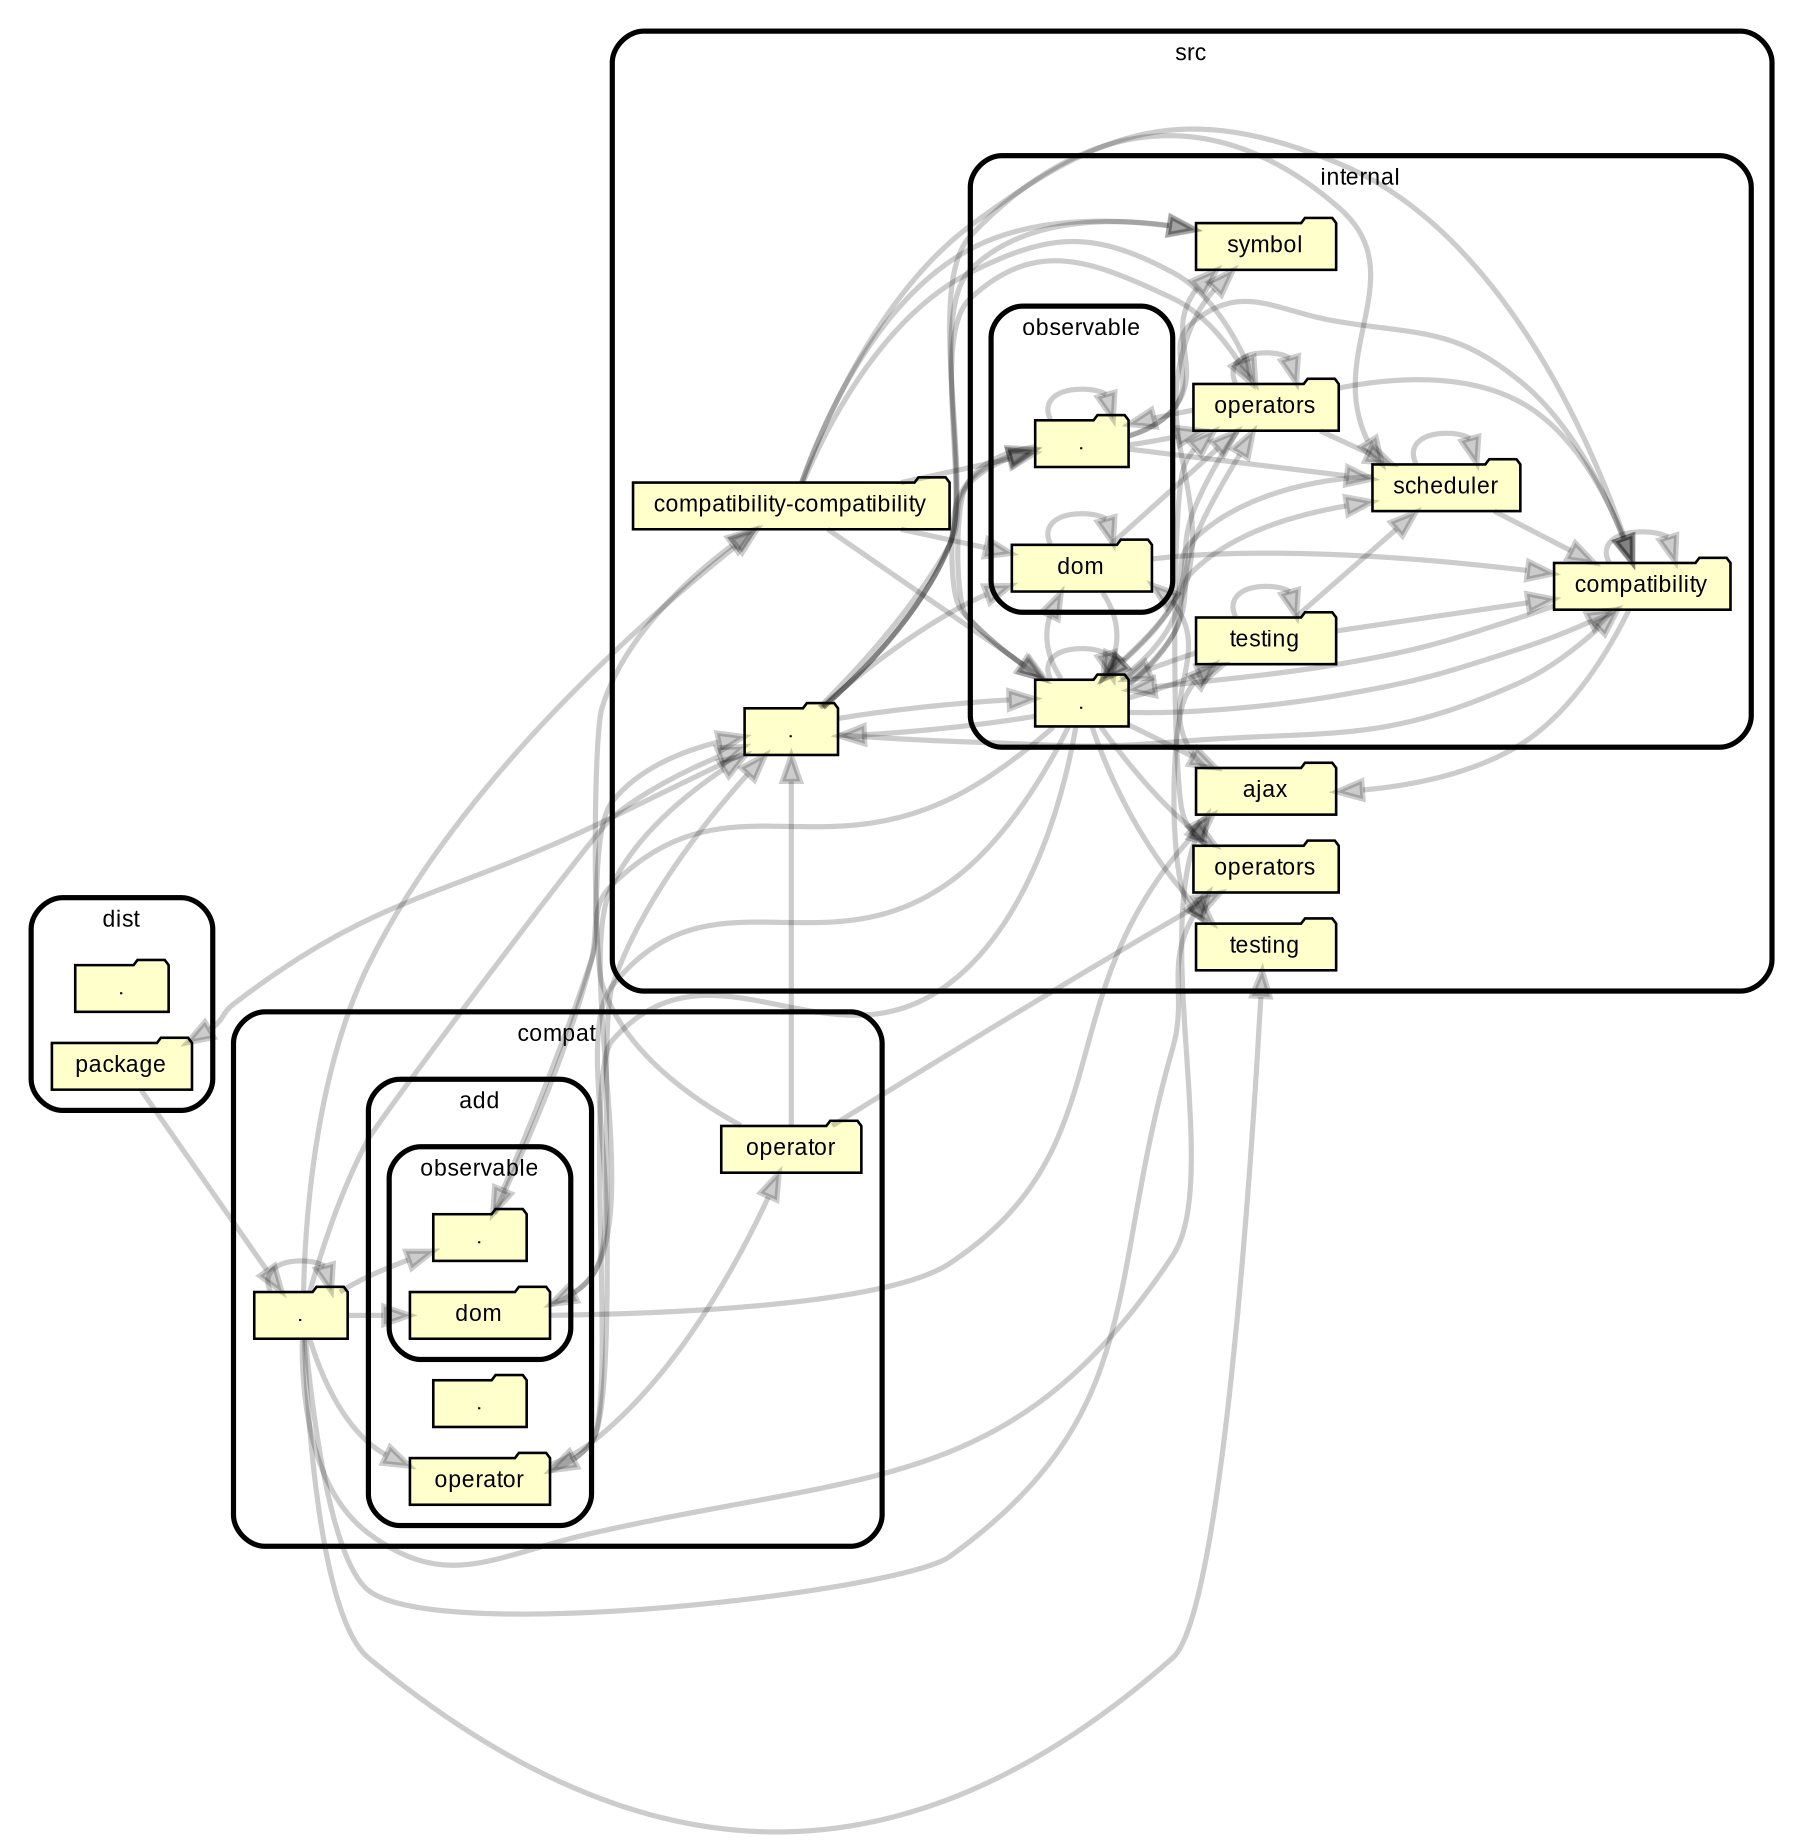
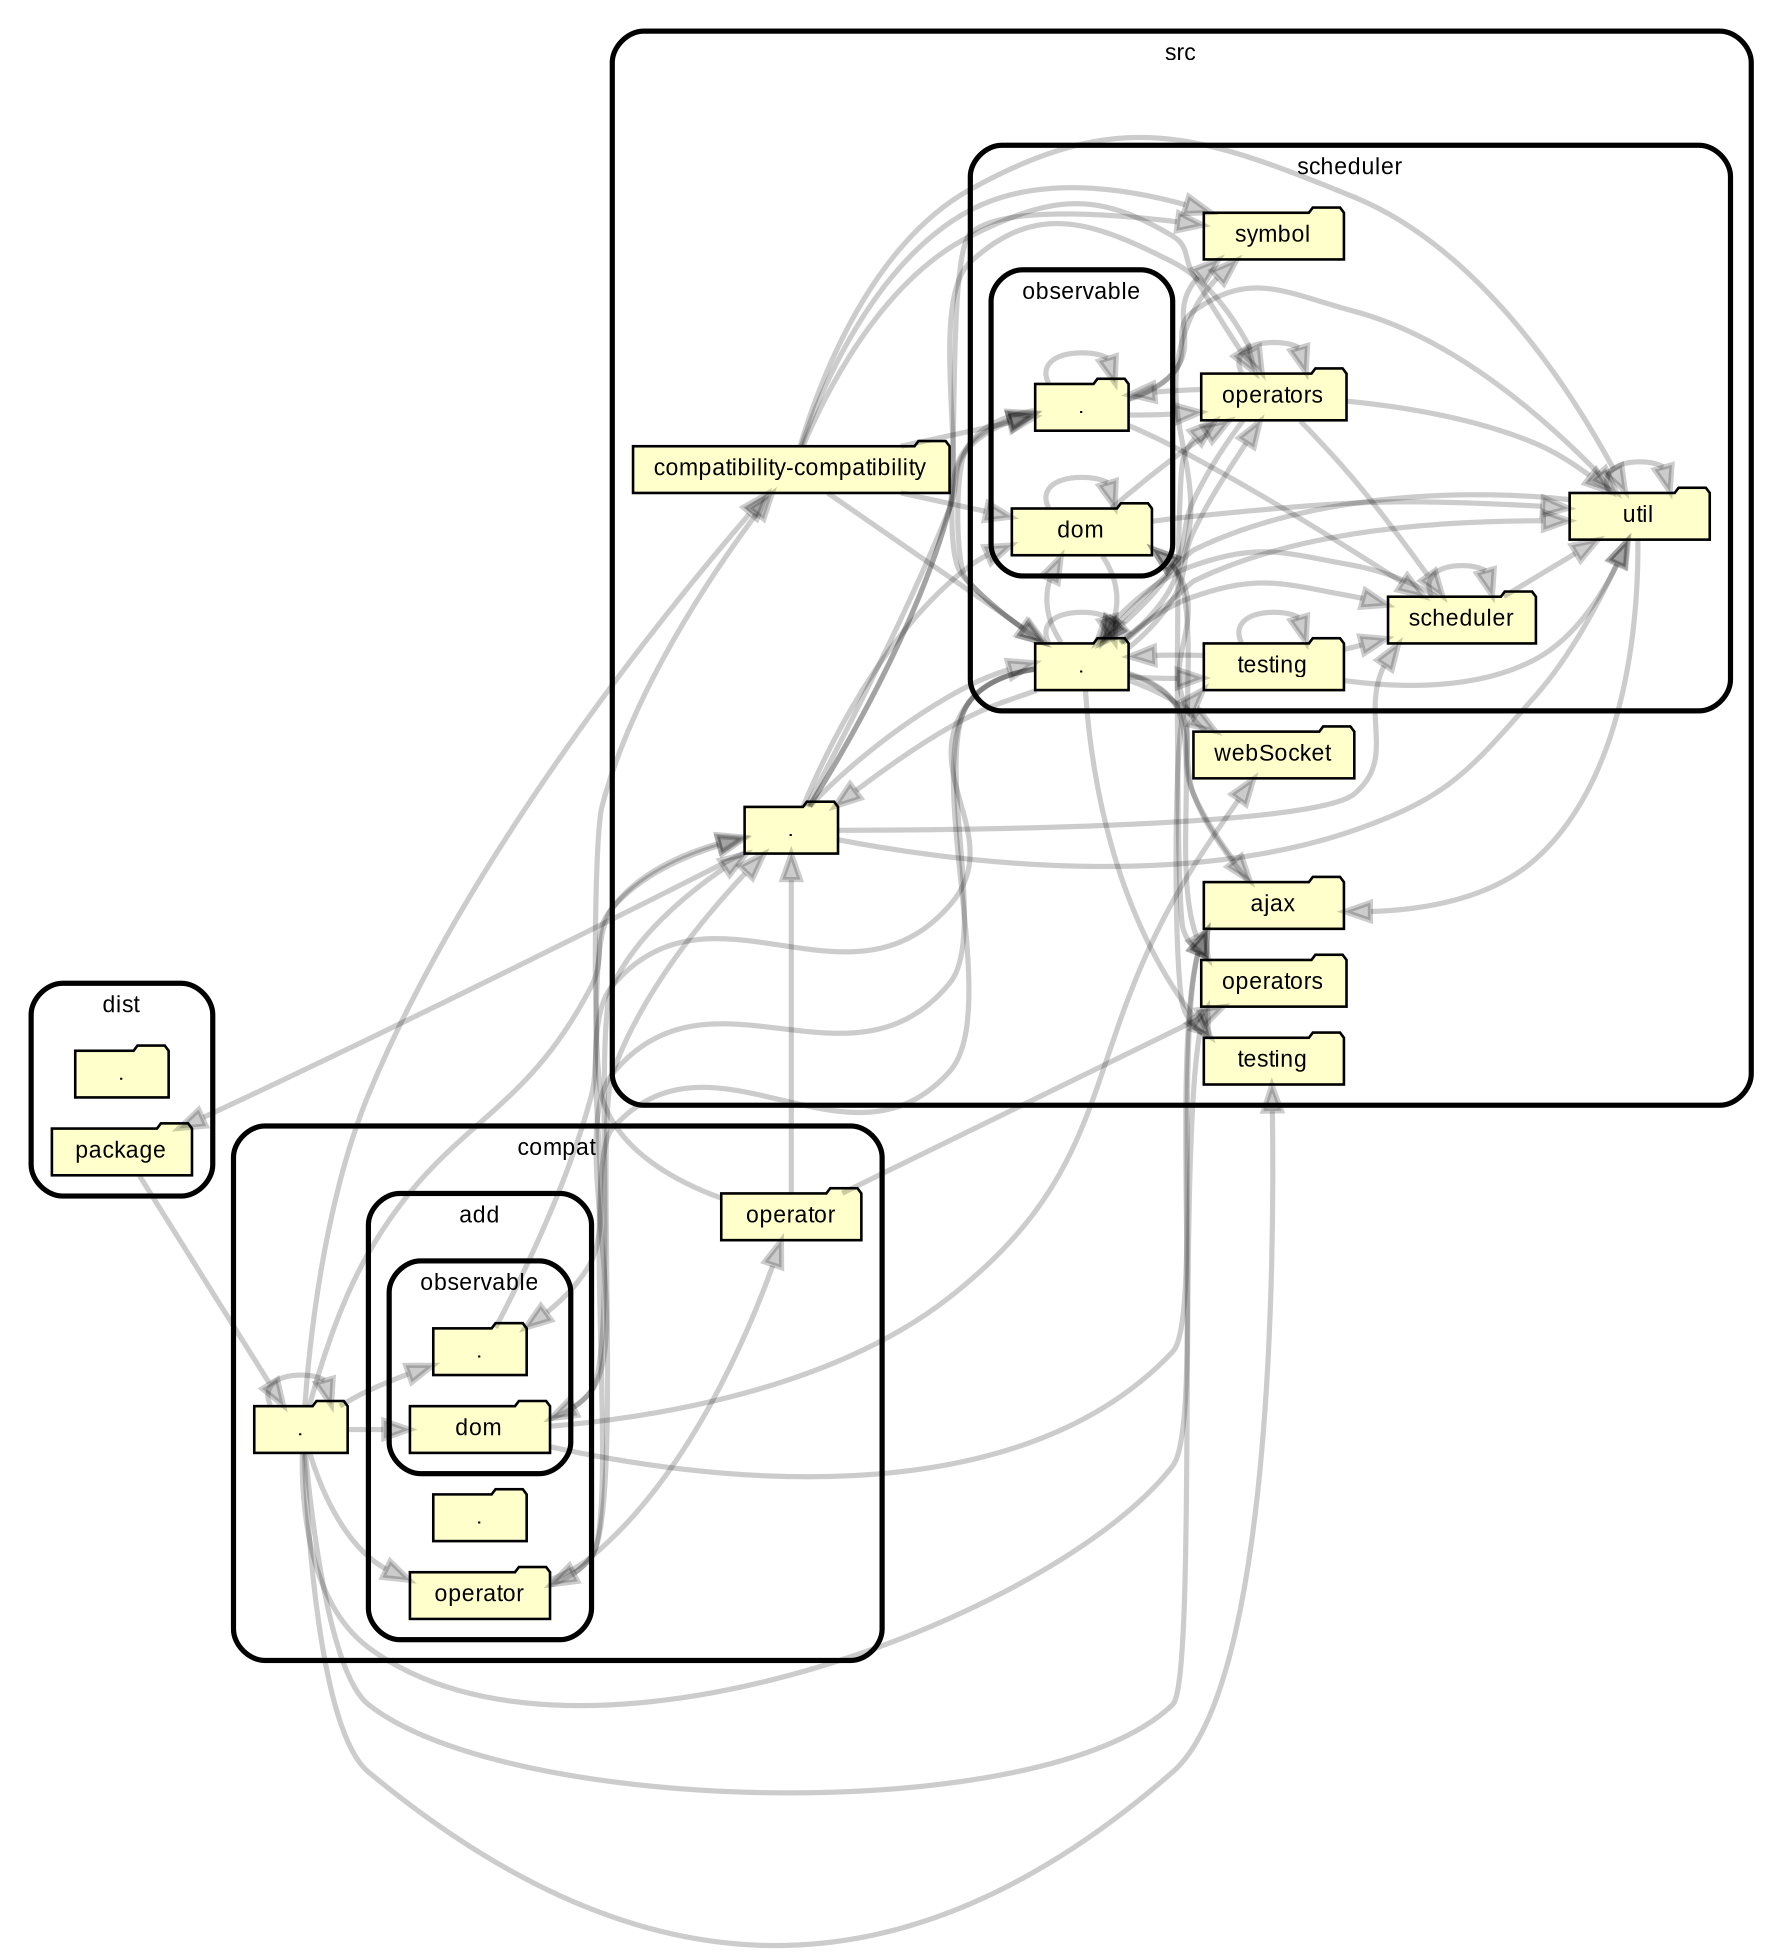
(1361, 179) -> (1350, 169)
(1642, 586) -> (1640, 516)
none -> (1274, 755)
